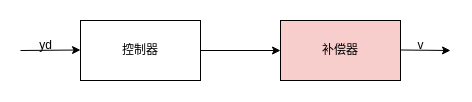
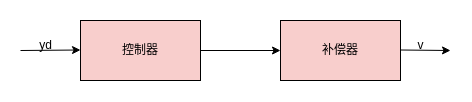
(141, 51) -> (141, 51)
